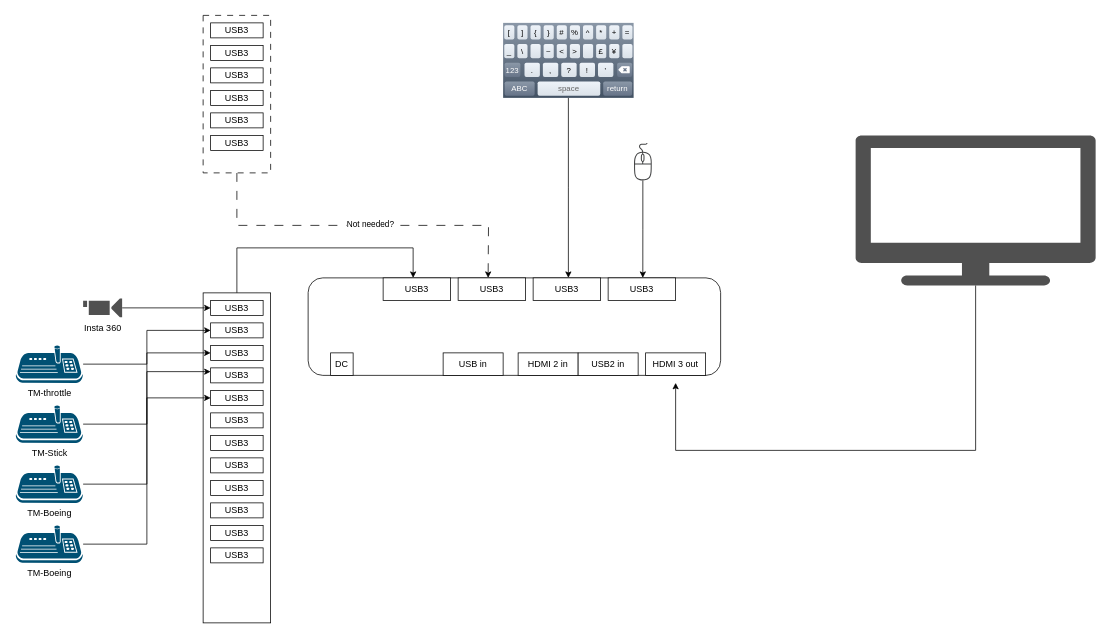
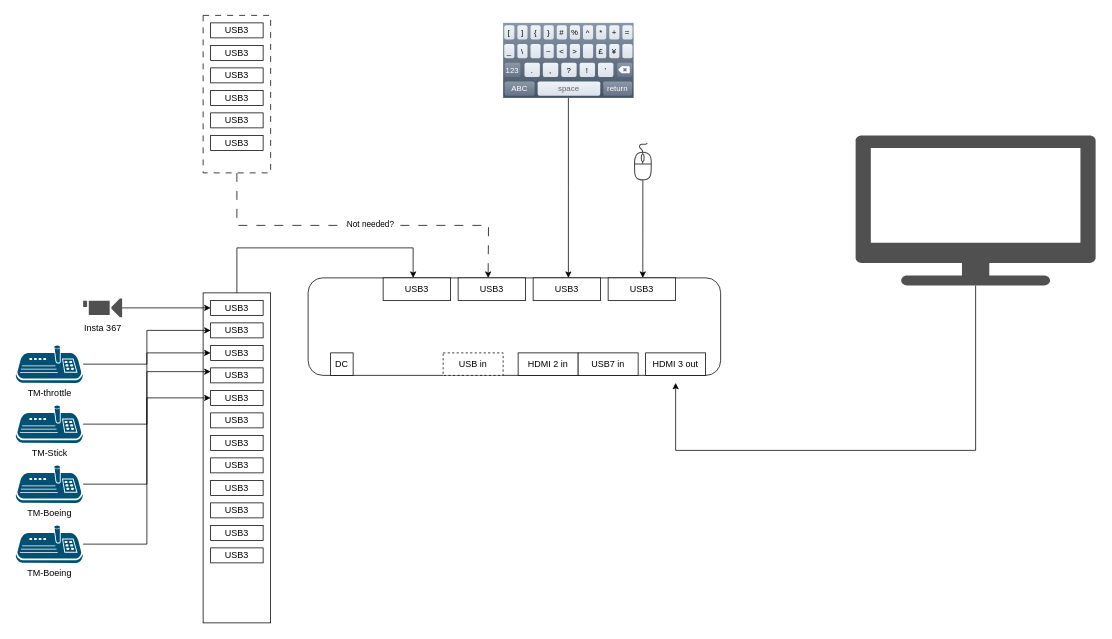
(103, 328) -> (103, 328)
(473, 364) -> (473, 364)
(608, 364) -> (608, 364)
